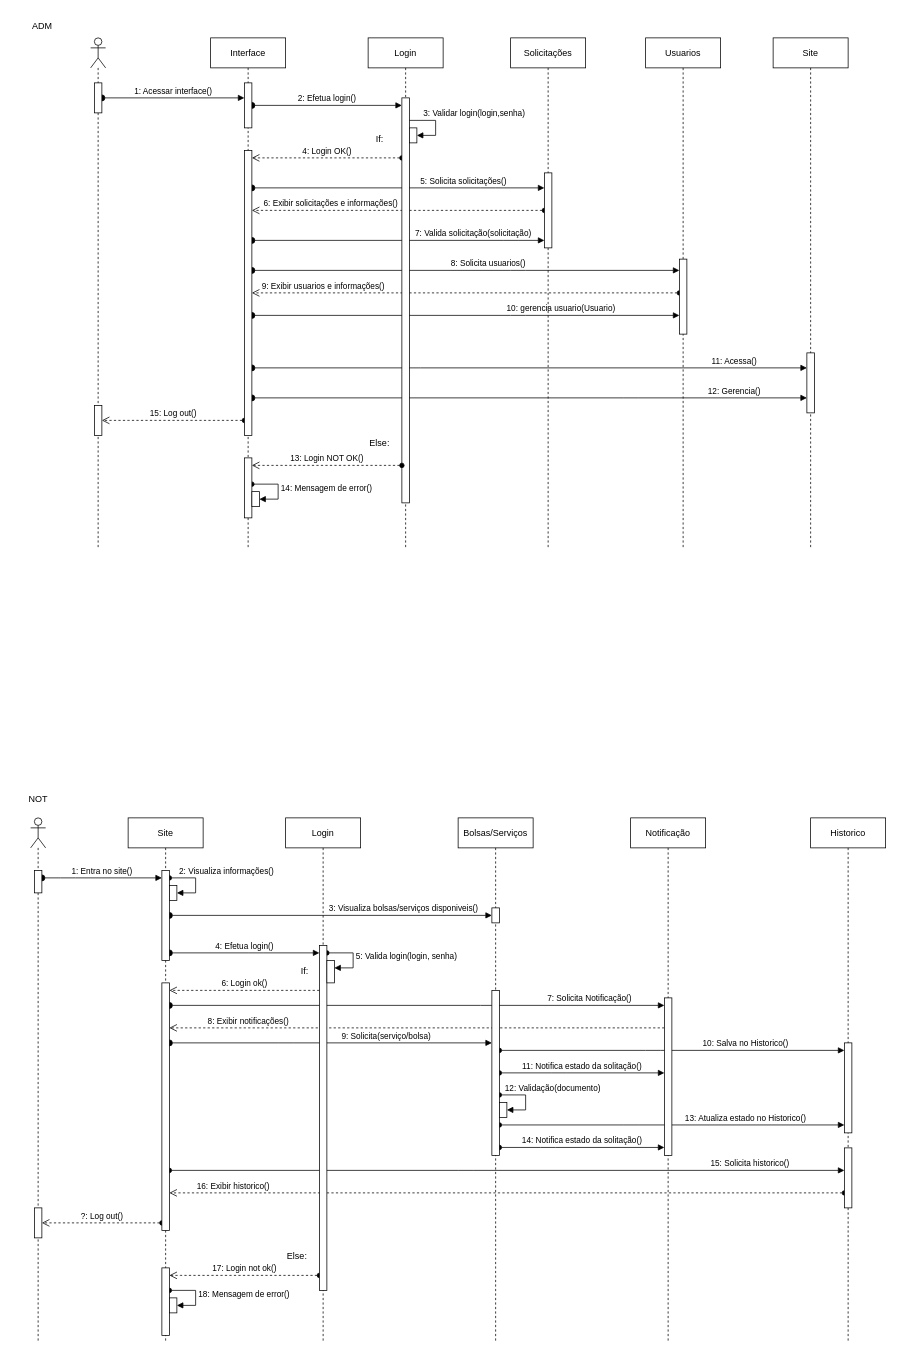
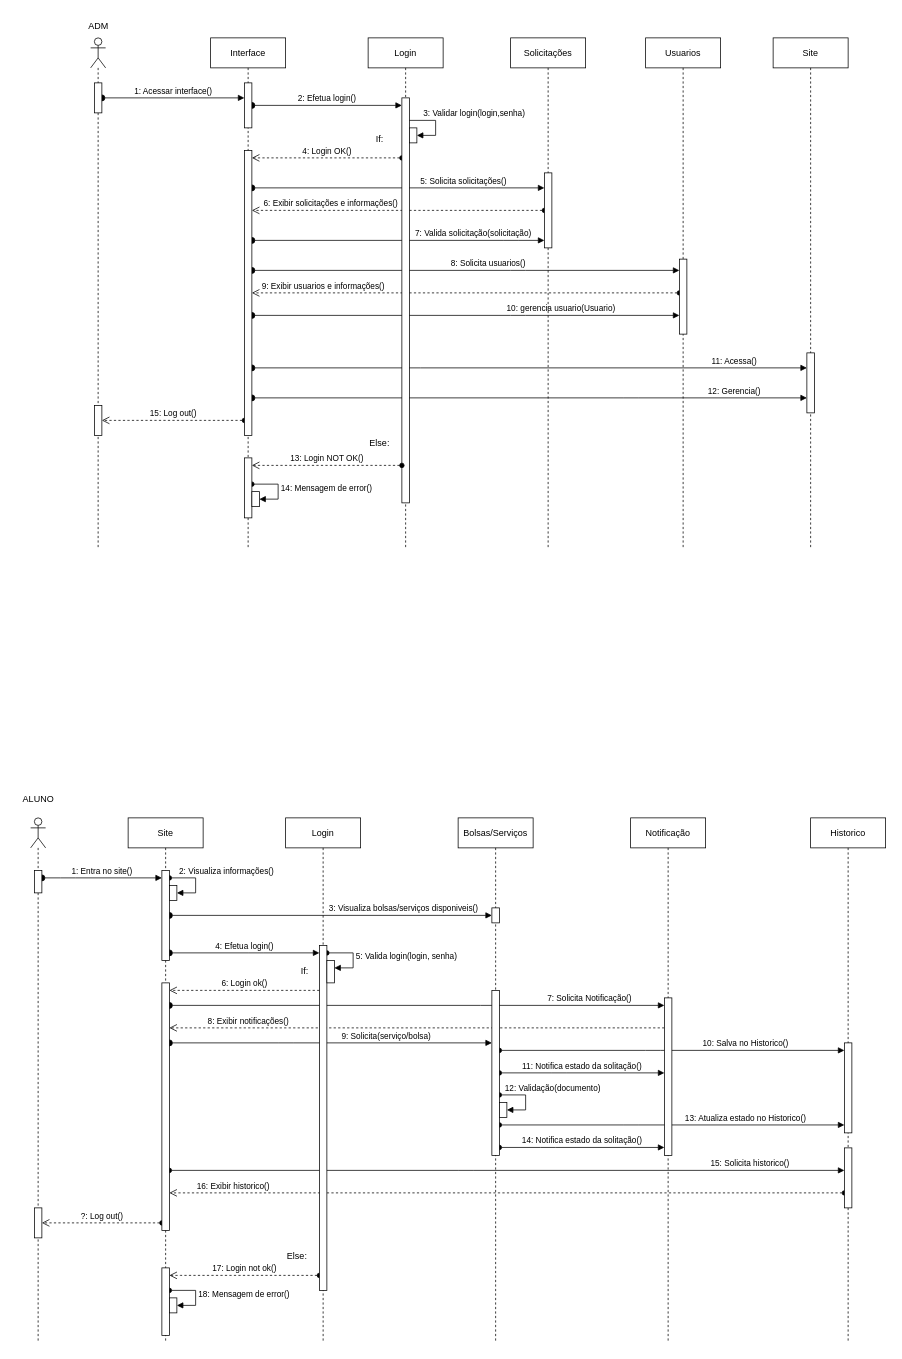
(42, 27) -> (98, 27)
(38, 799) -> (38, 799)
